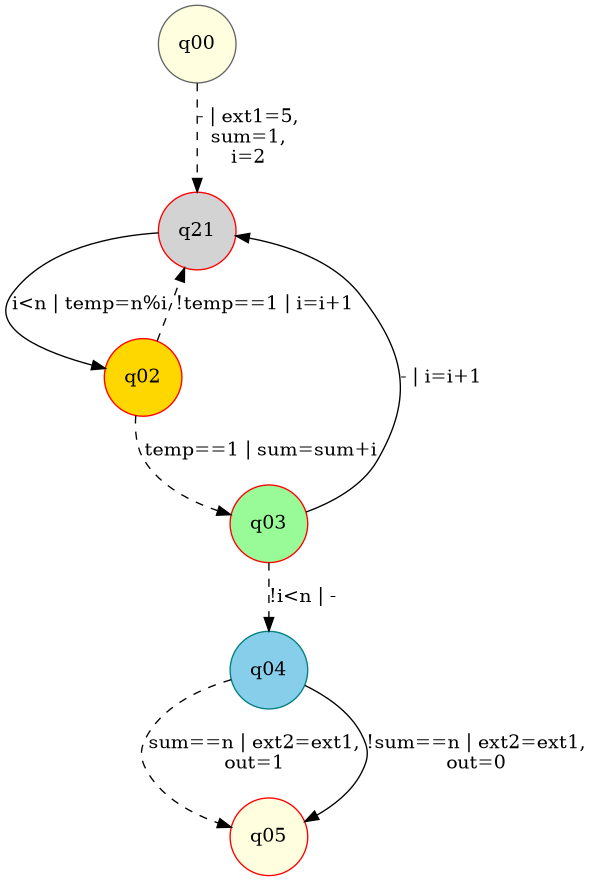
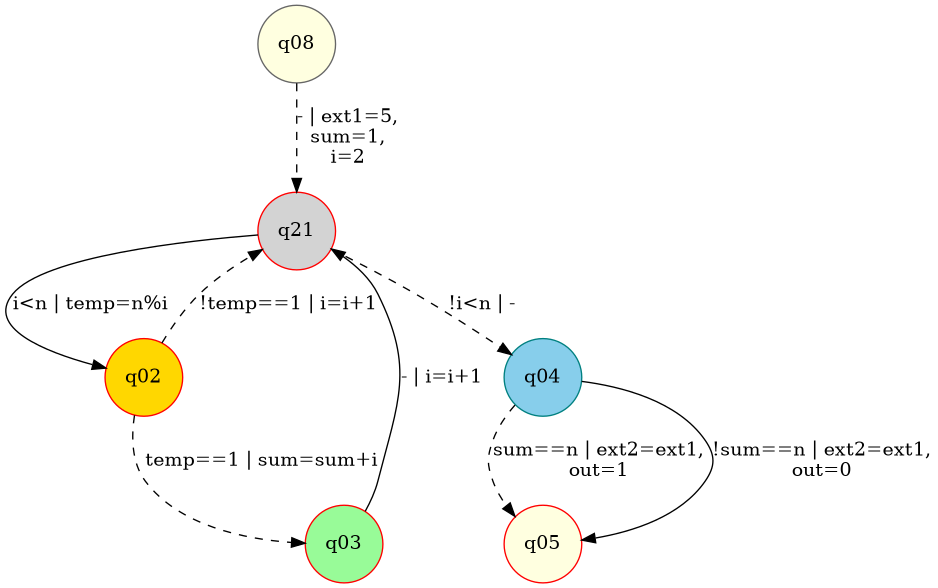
(197, 44) -> (297, 44)
(269, 590) -> (417, 295)
